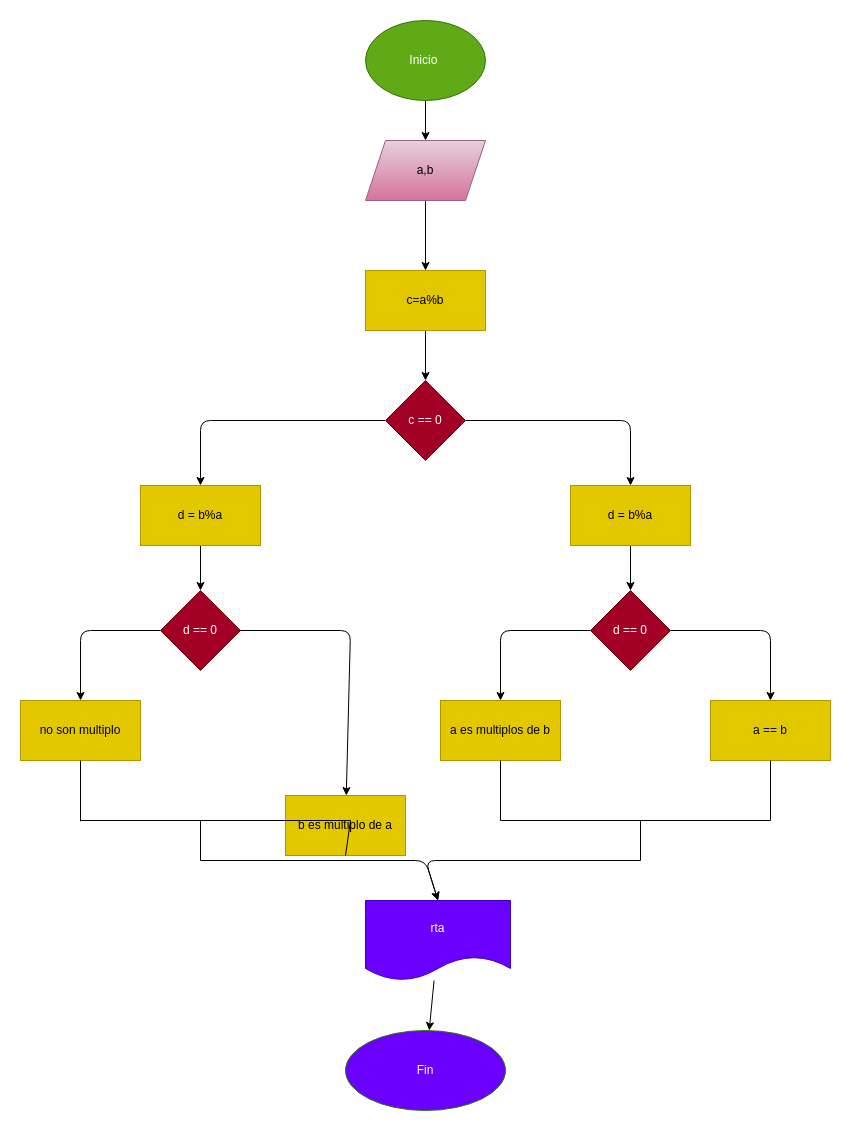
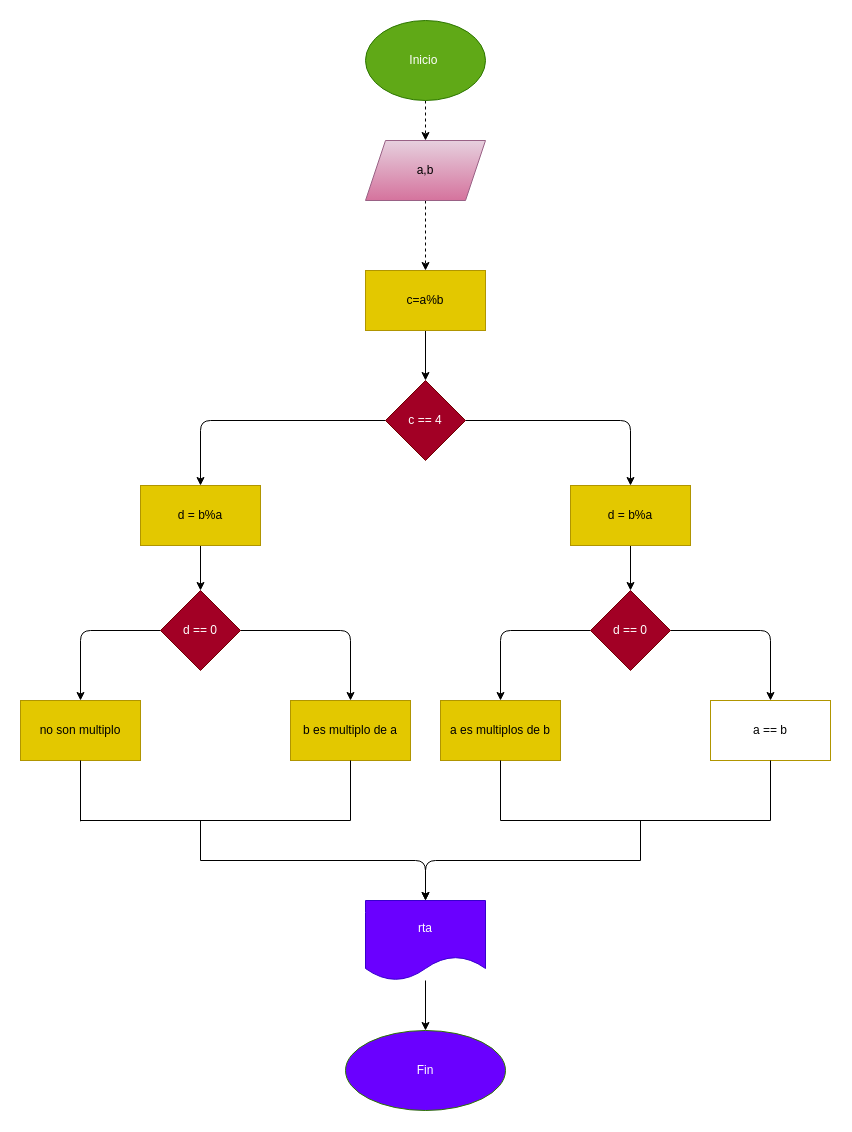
(426, 117) -> (426, 117)
(426, 232) -> (426, 232)
(426, 421) -> (426, 421)
(771, 731) -> (771, 731)
(346, 826) -> (351, 731)
(438, 941) -> (426, 941)
